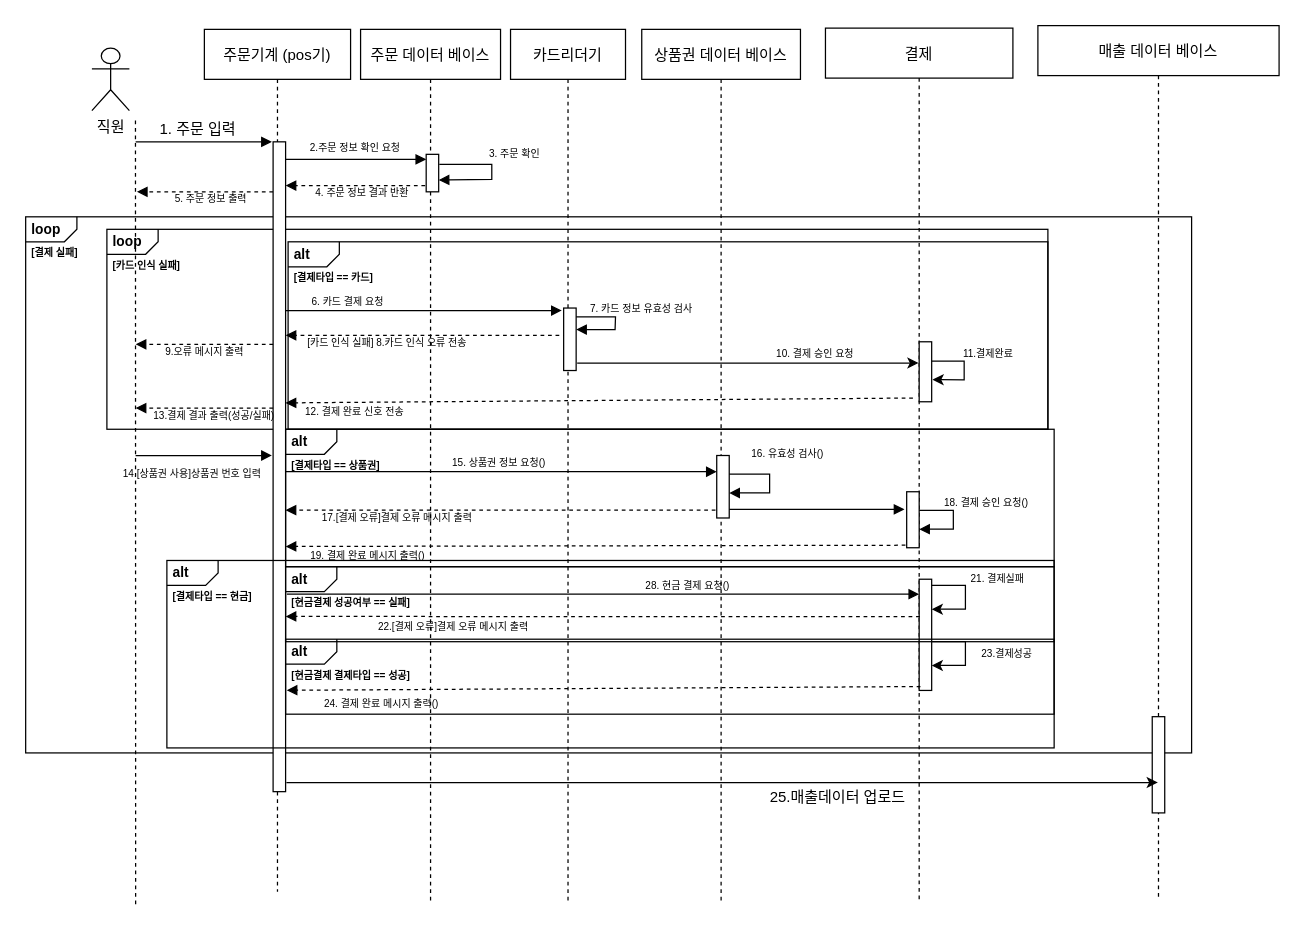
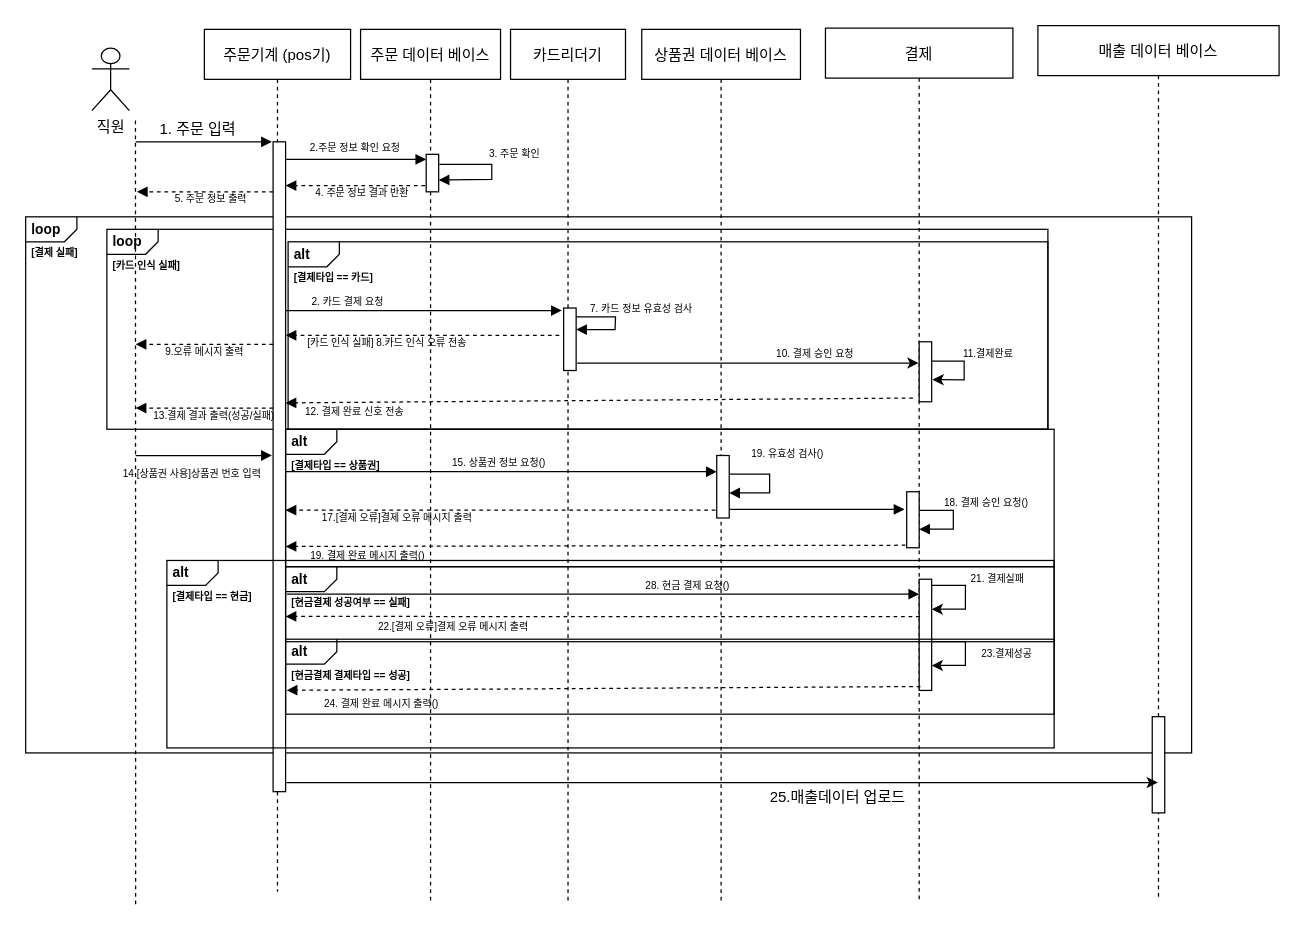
(348, 302) -> (348, 302)
(788, 454) -> (788, 454)
